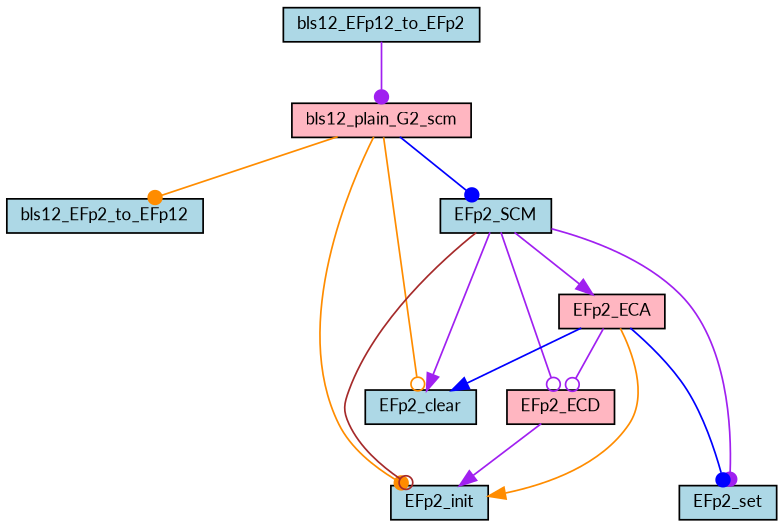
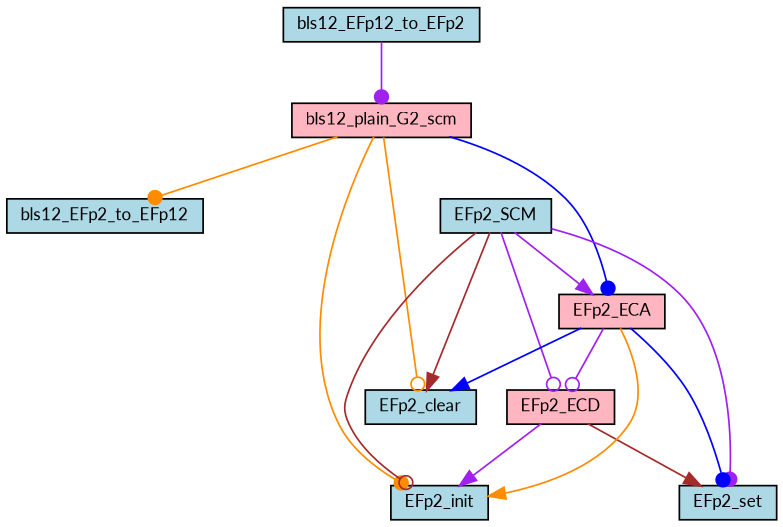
(433, 164) -> (551, 185)
(461, 304) -> (461, 304)
none -> (637, 451)
